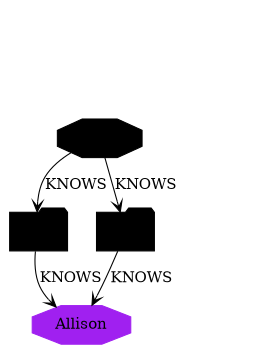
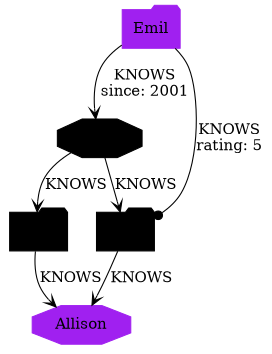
none -> (151, 29)
